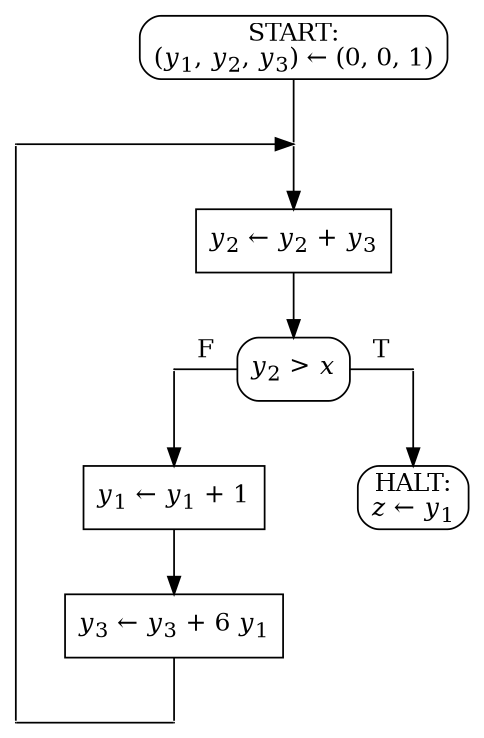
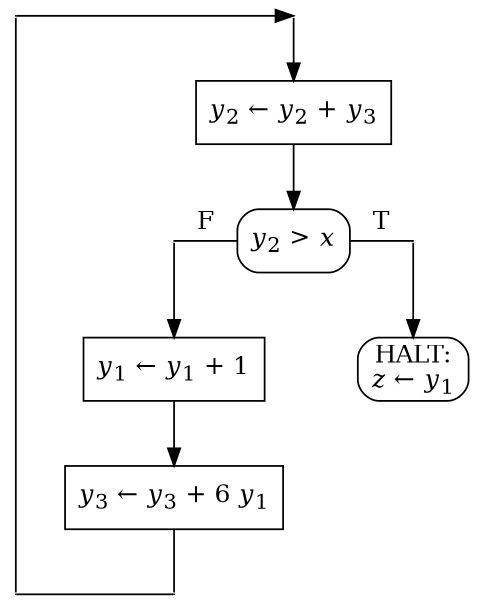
(294, 47) -> none
